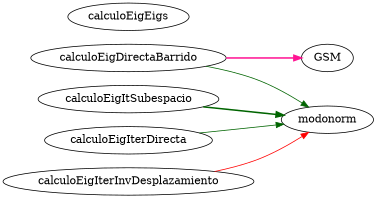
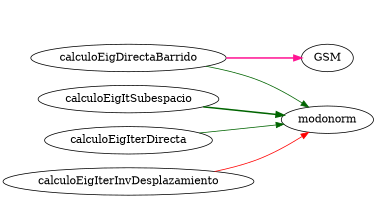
(128, 17) -> none
